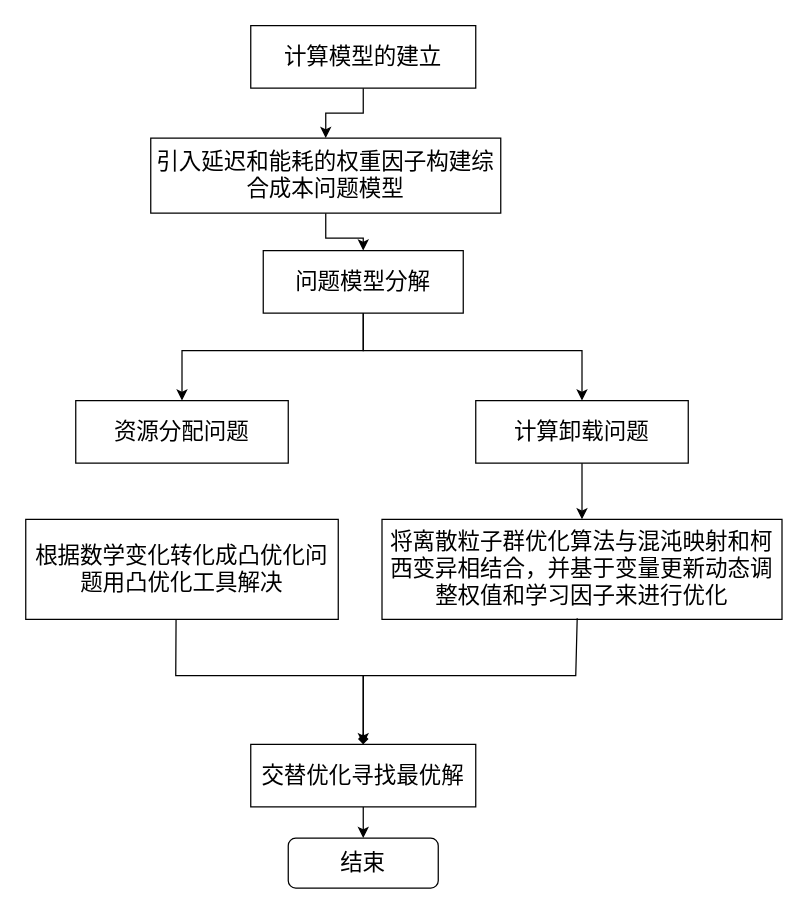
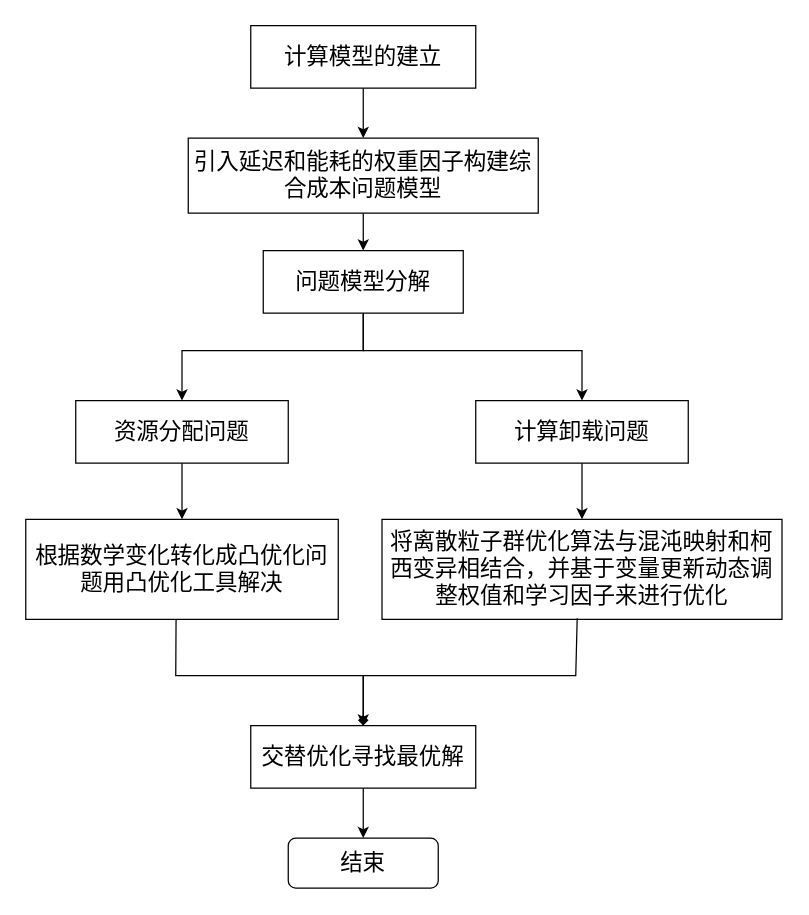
(326, 176) -> (363, 176)
none -> (182, 487)
(363, 776) -> (363, 757)
